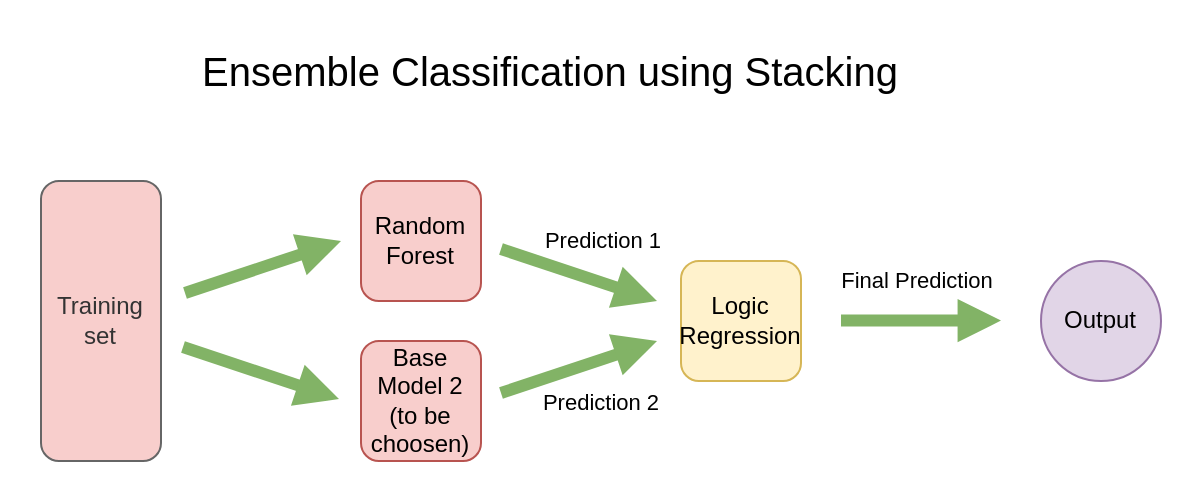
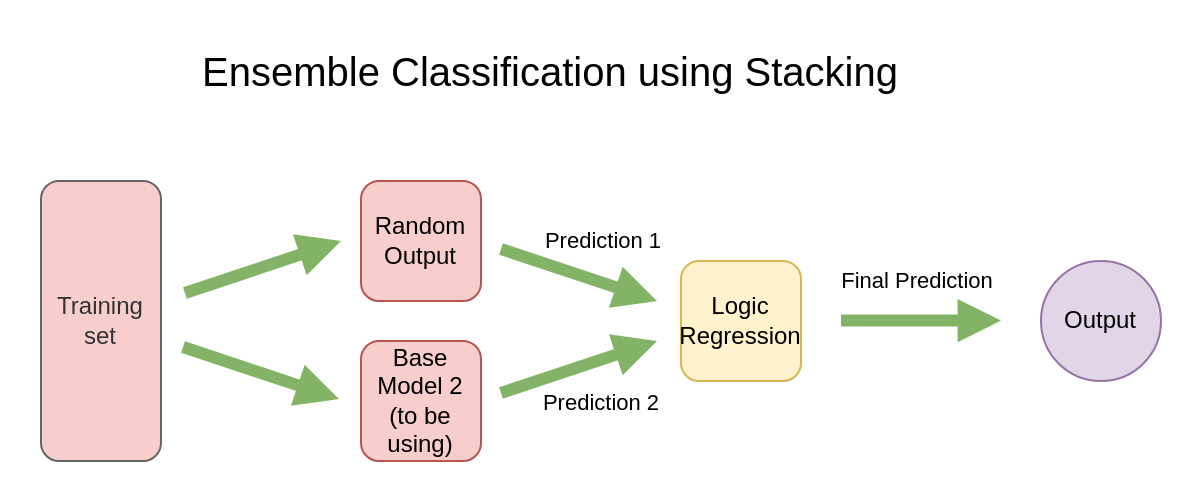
(421, 241) -> (421, 241)
(421, 401) -> (421, 401)
